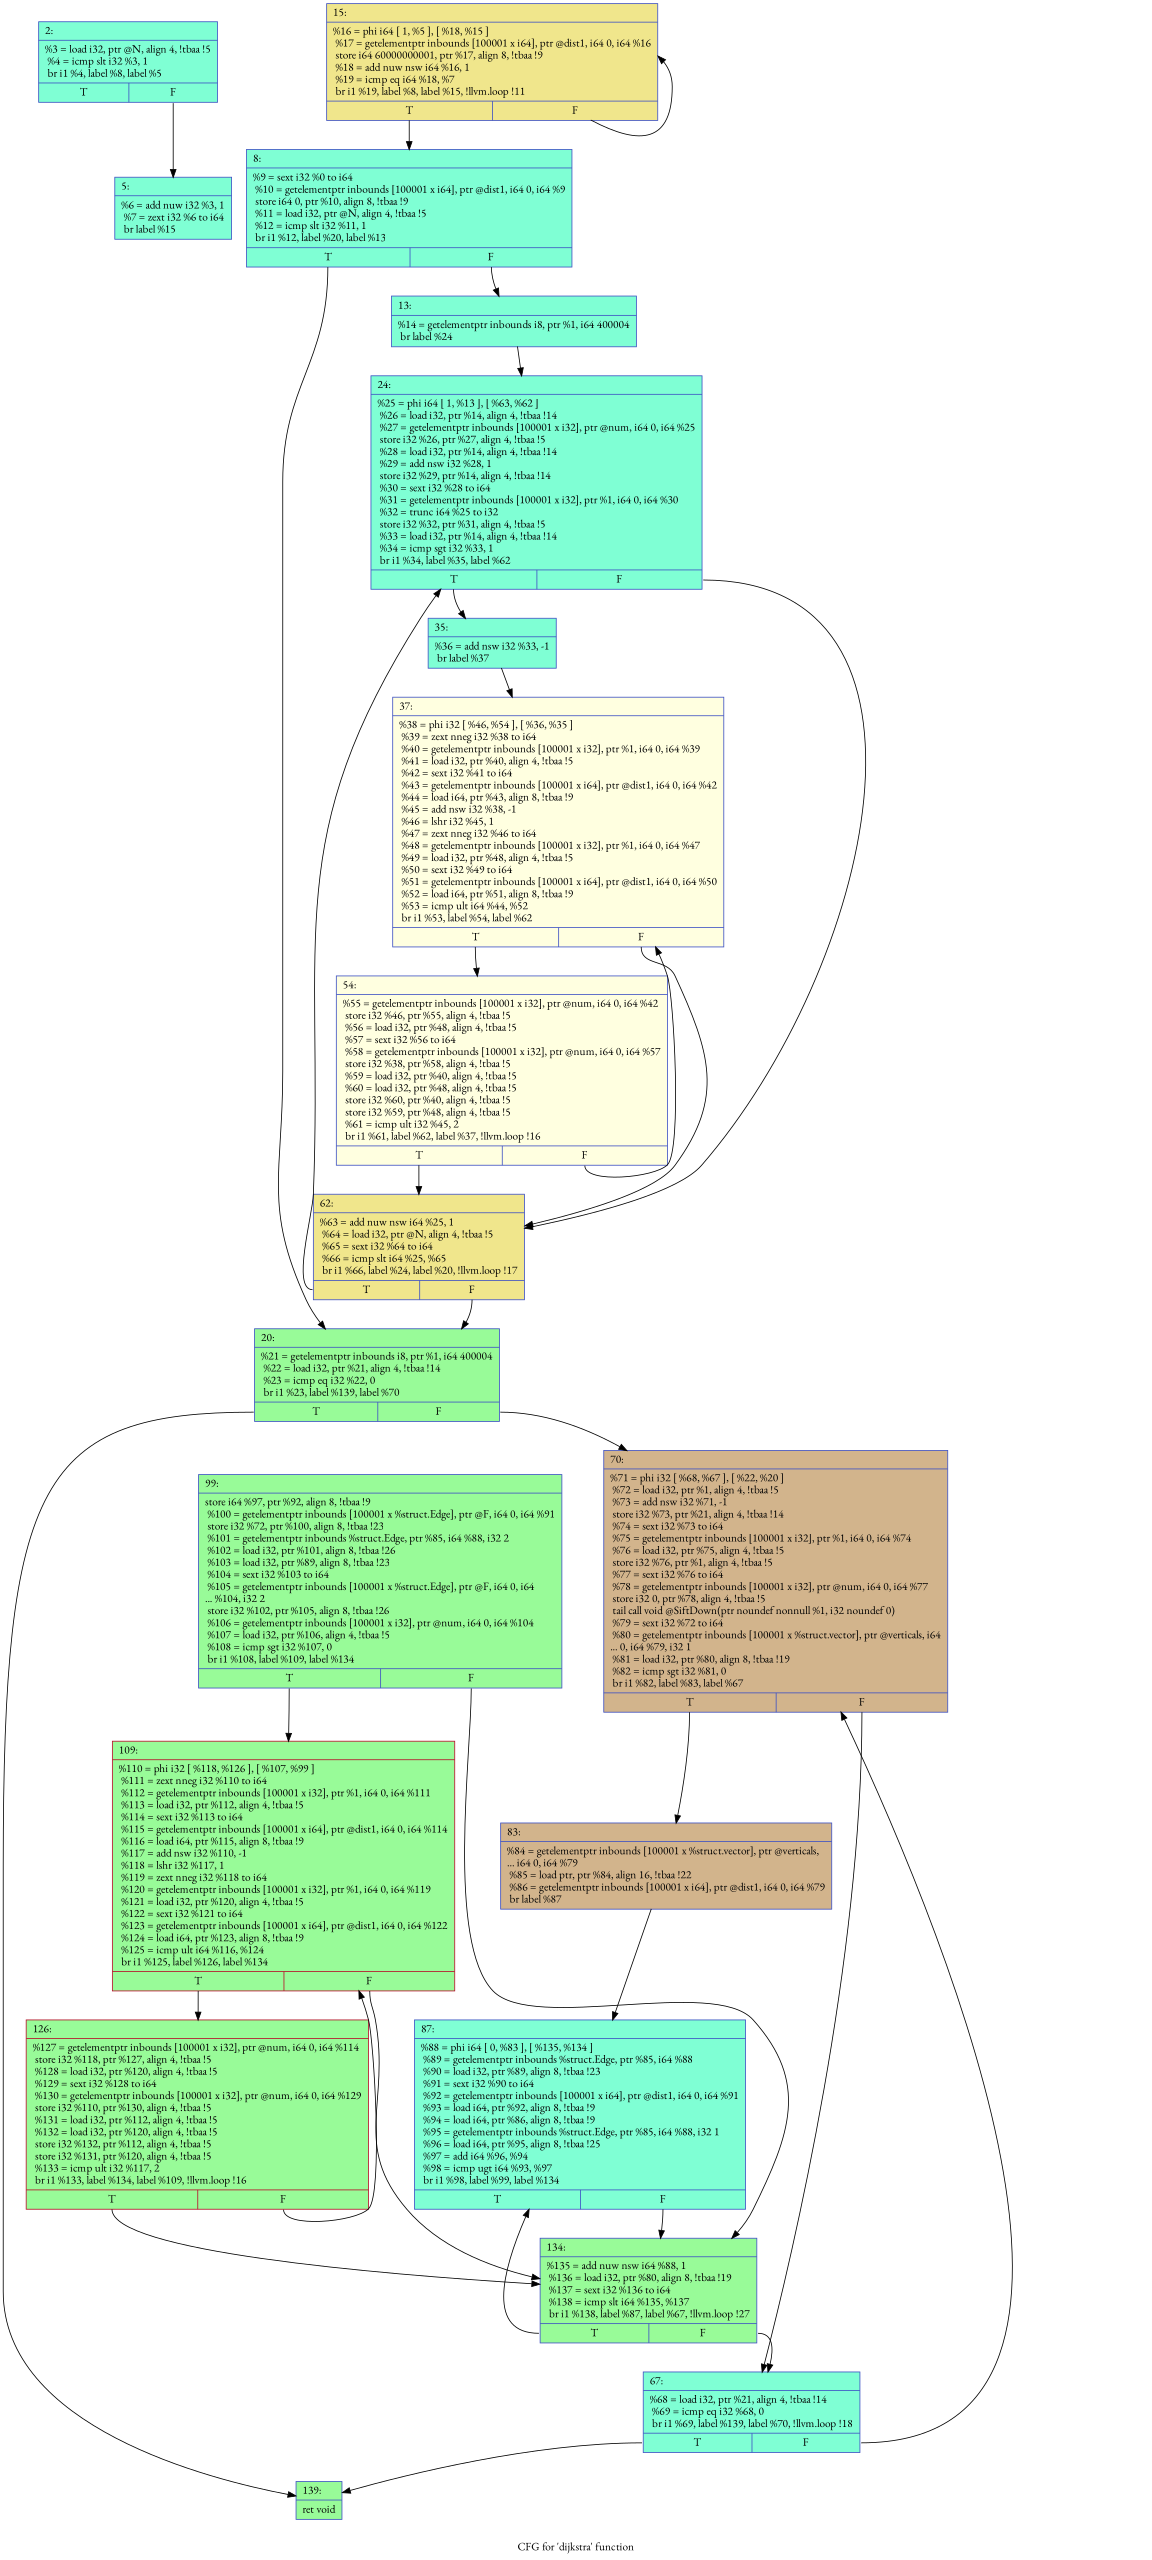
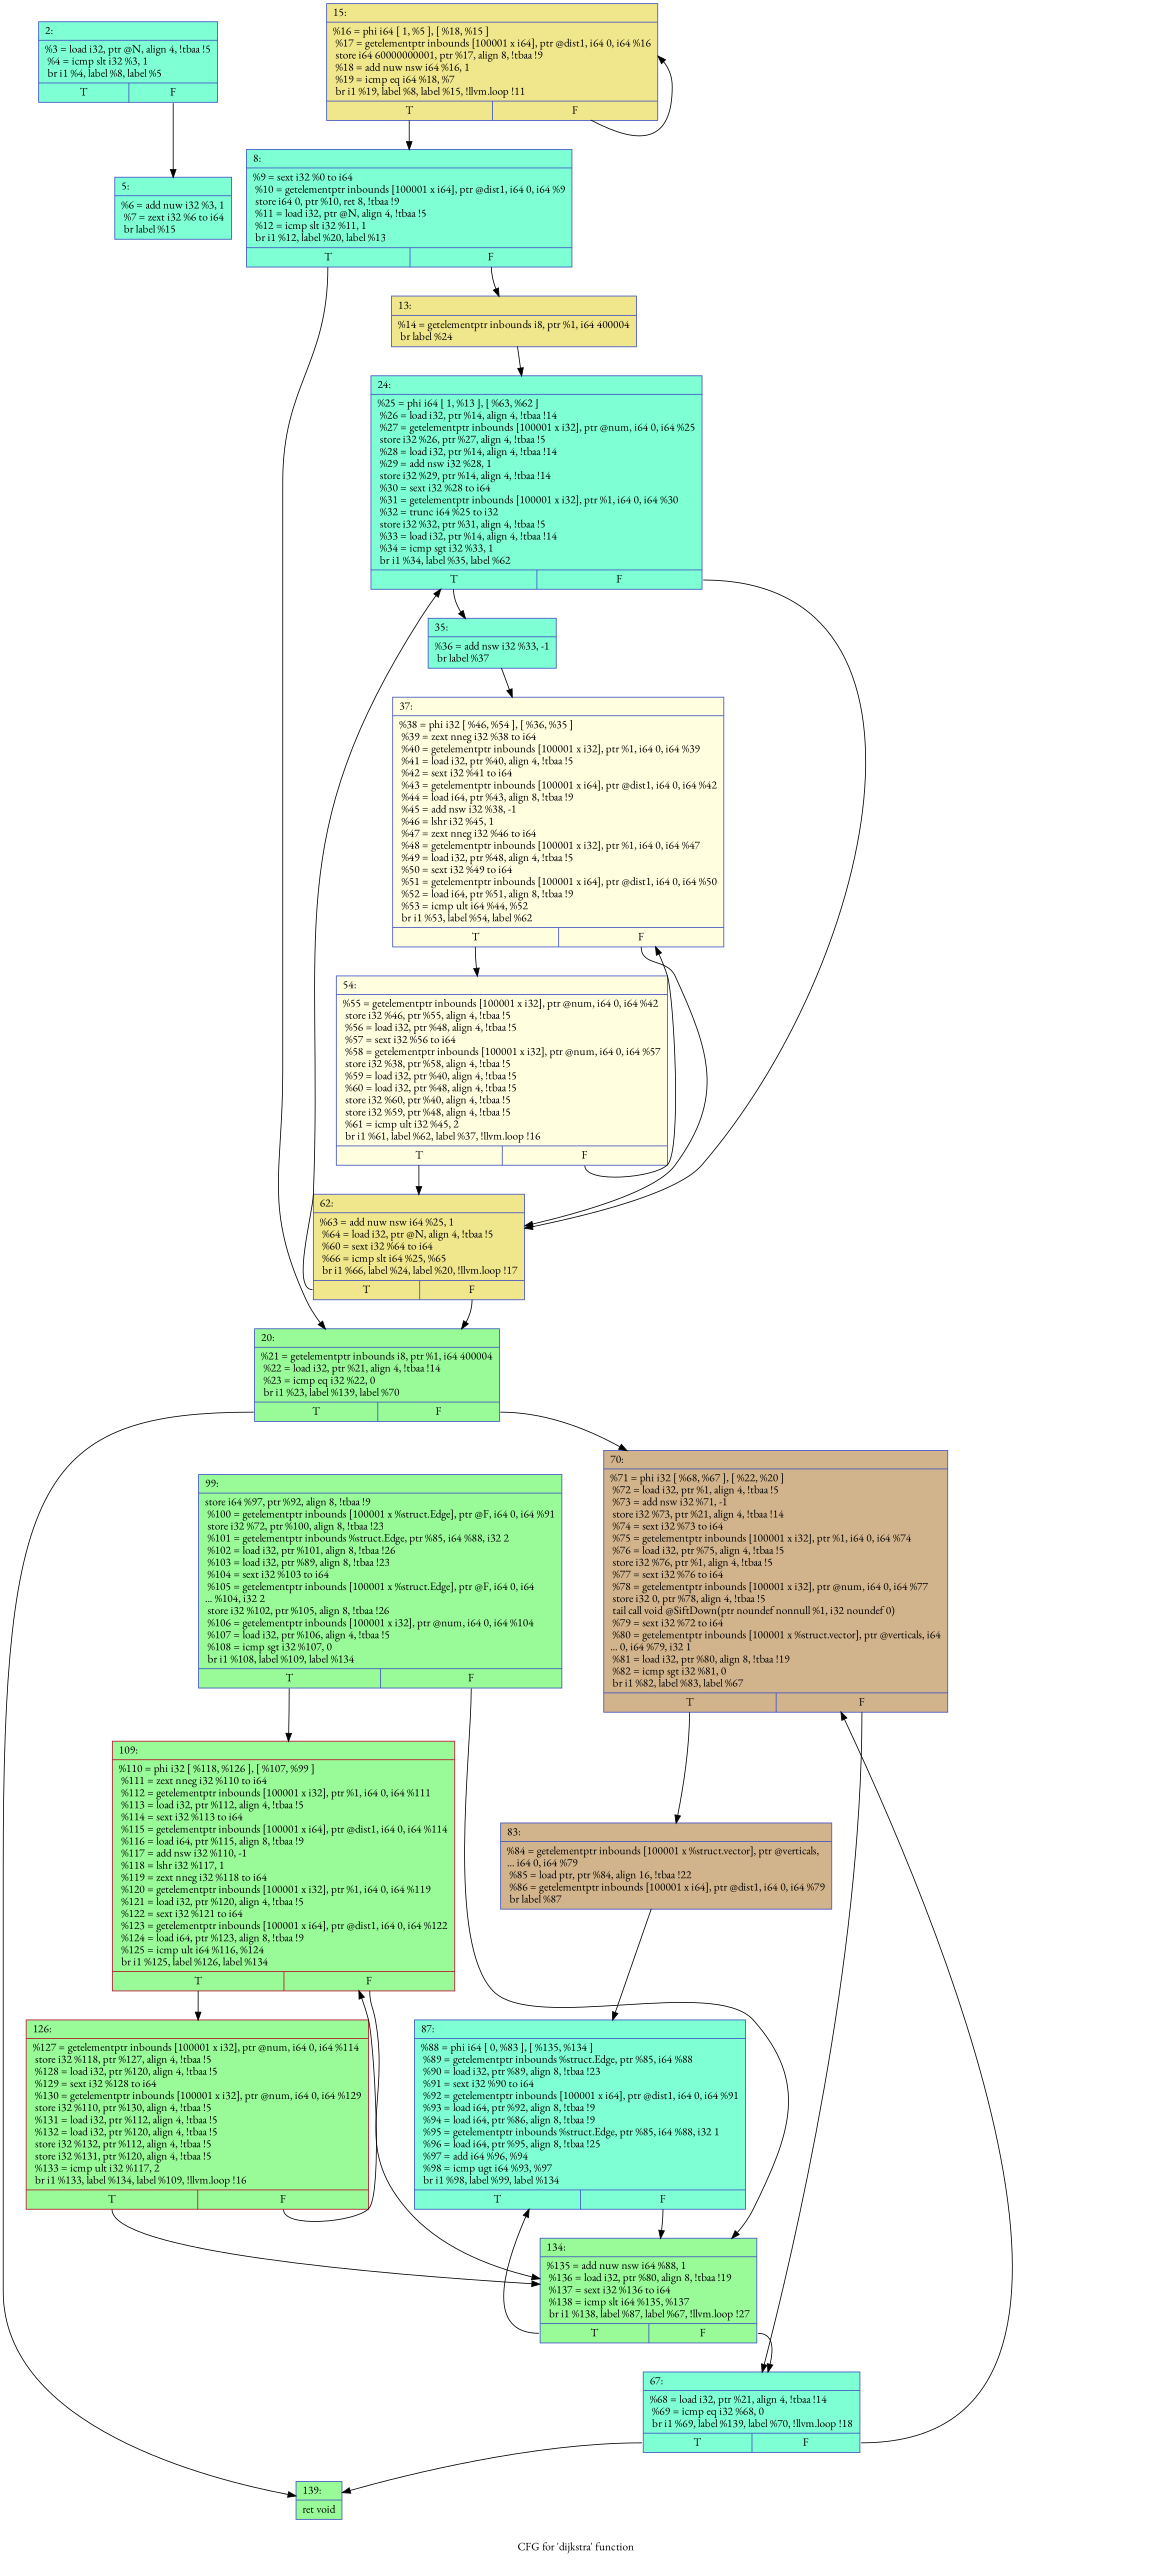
(331, 201) -> (326, 201)
(514, 321) -> (514, 321)
(377, 1246) -> (377, 1246)
